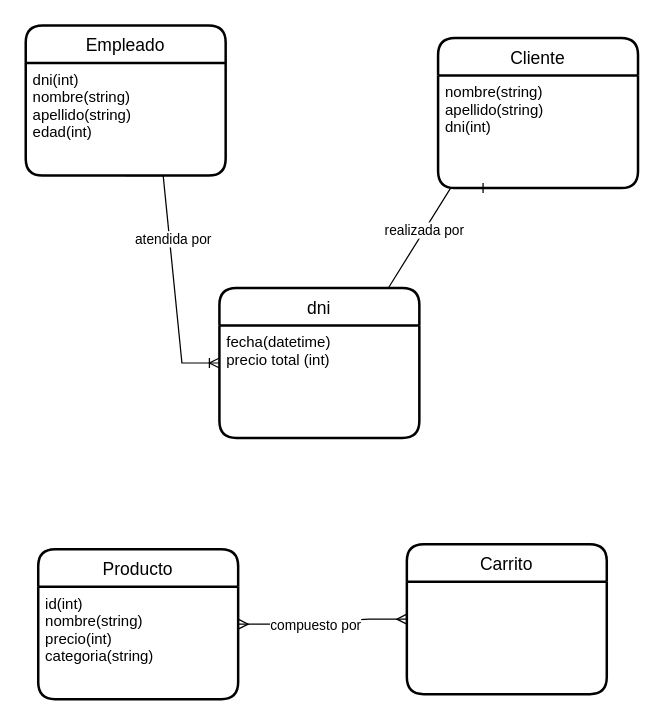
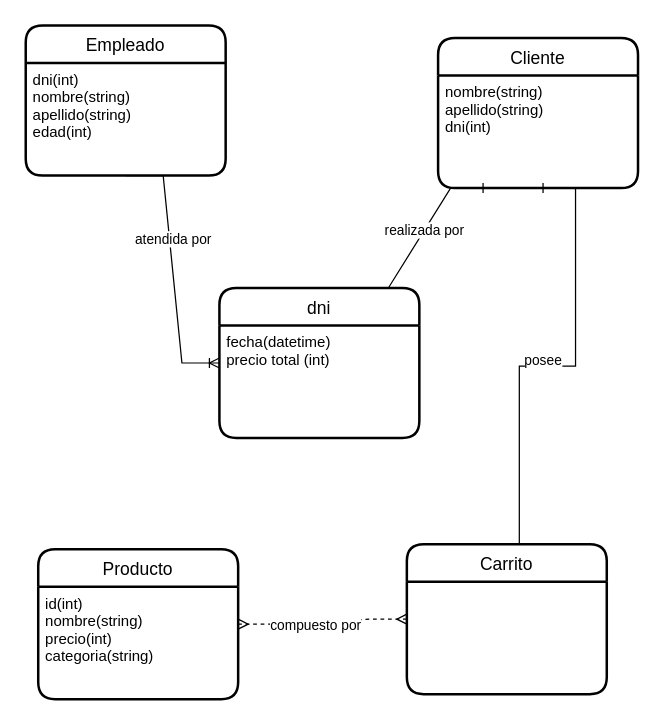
none -> (544, 366)
(382, 619) -> (382, 619)
